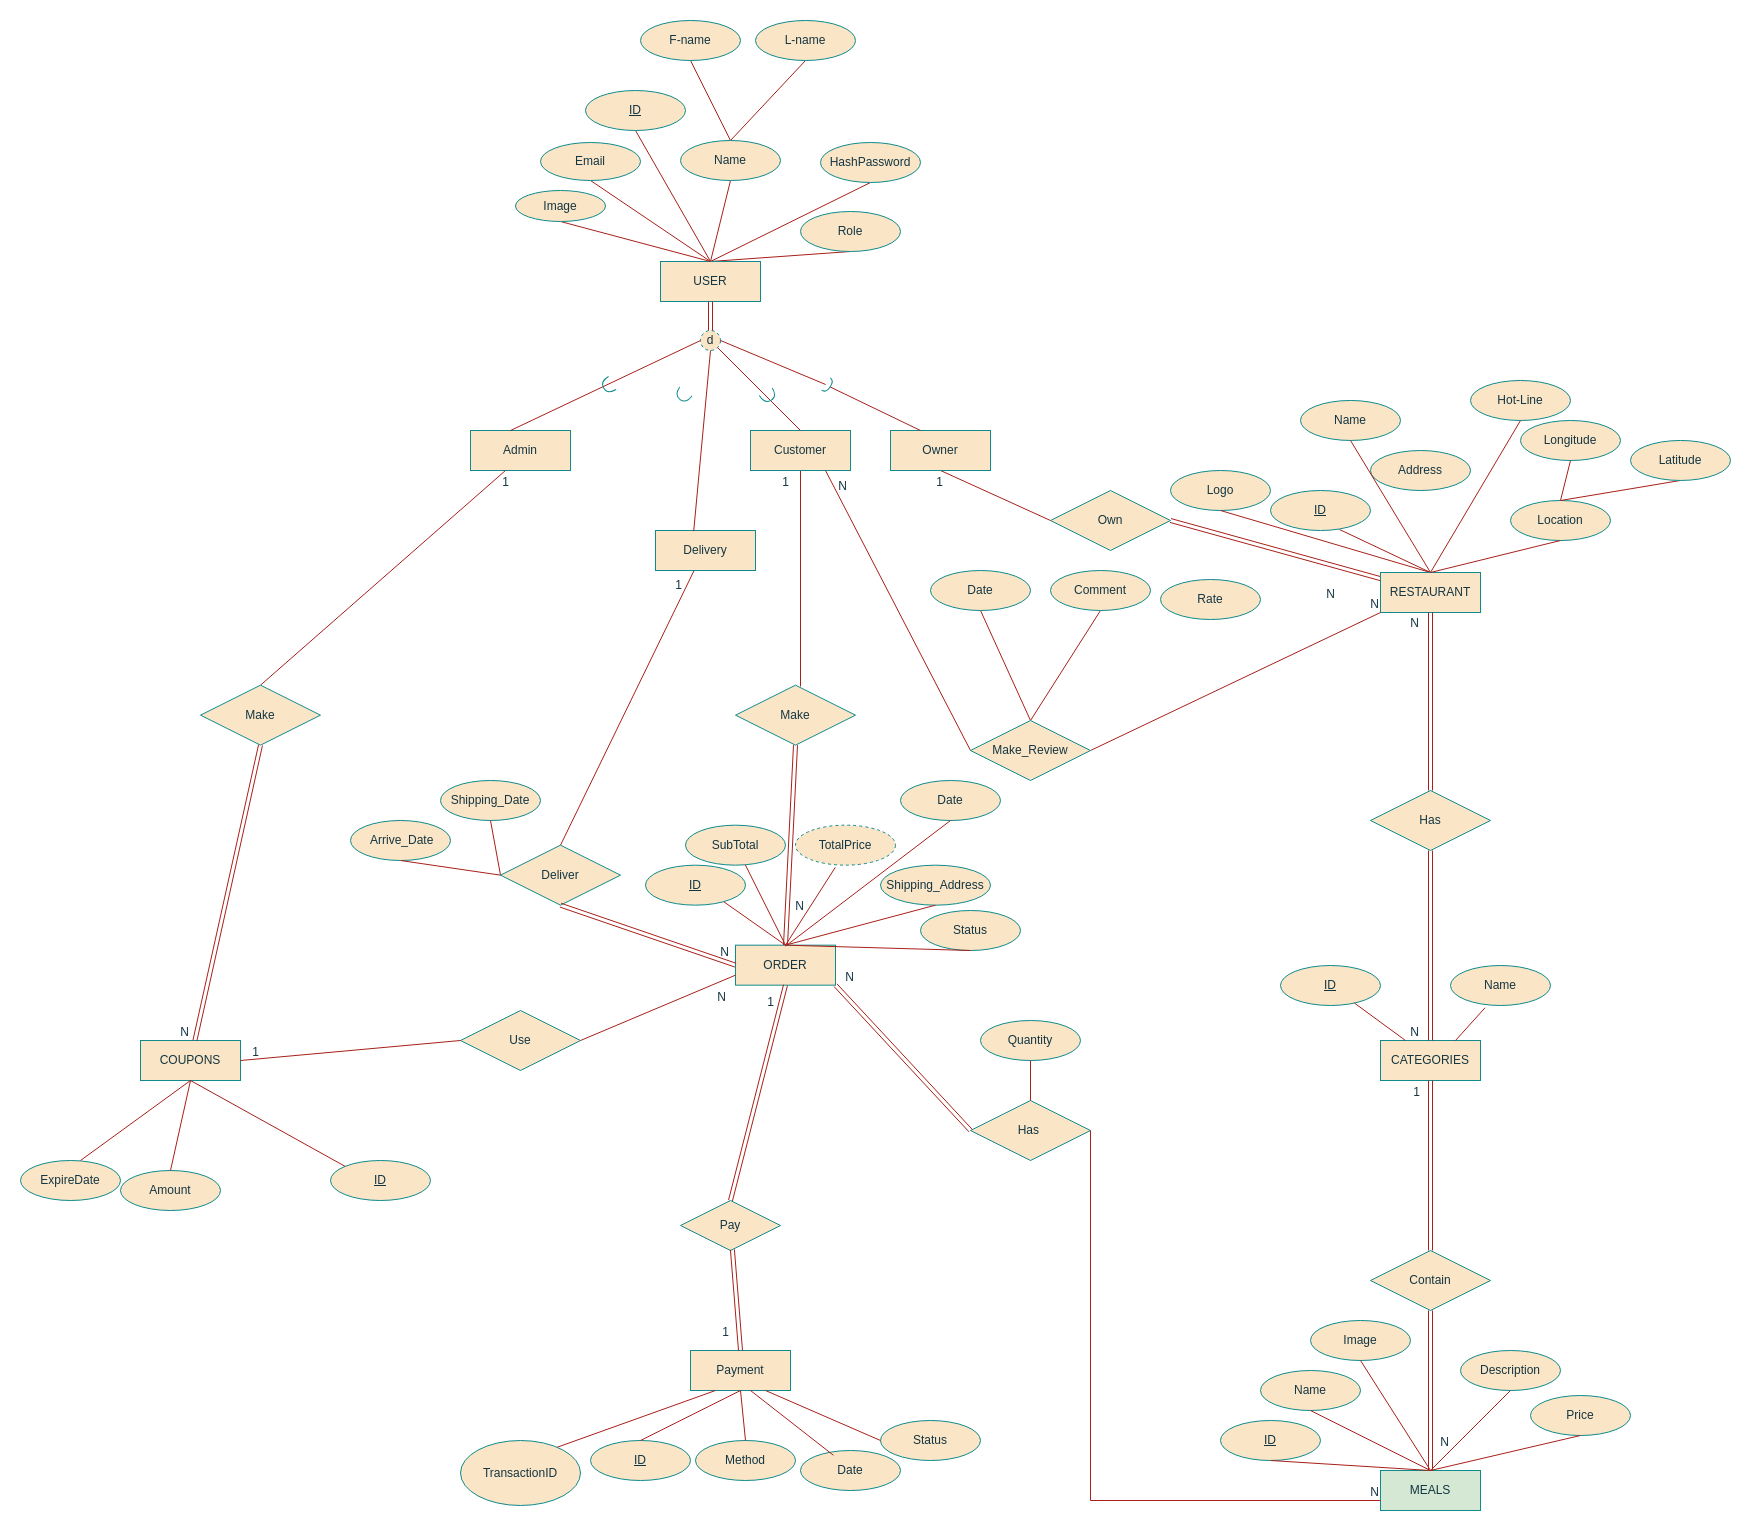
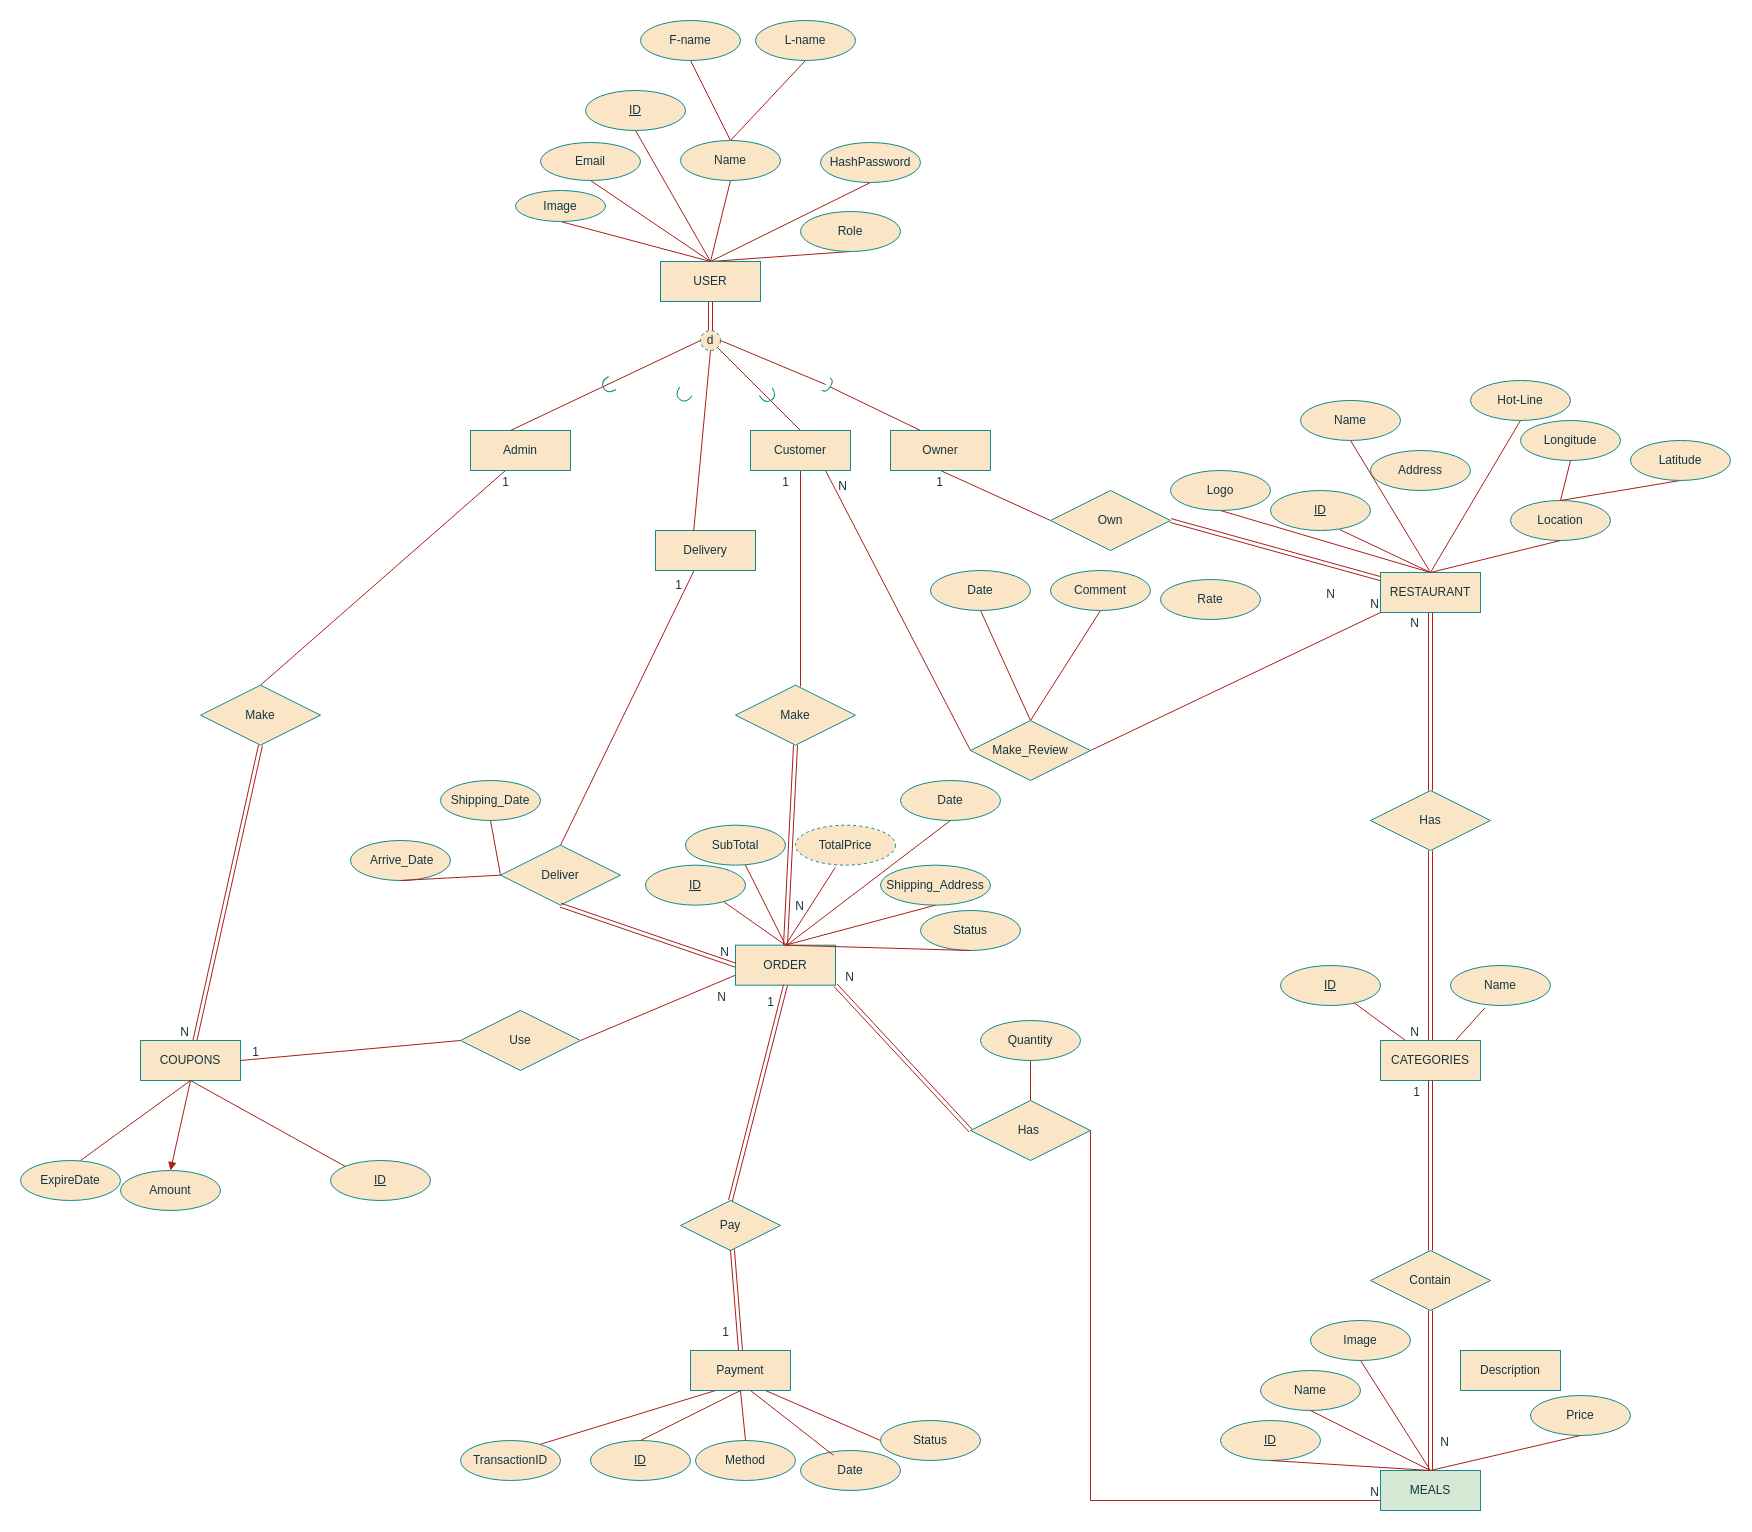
(401, 841) -> (401, 861)
(172, 1165) -> (173, 1161)
(1511, 1371) -> (1511, 1371)
(1472, 1429) -> none
(521, 1473) -> (511, 1461)
